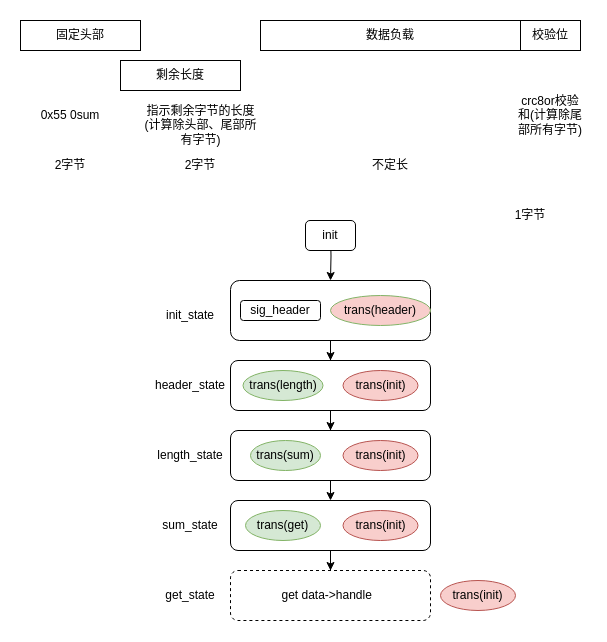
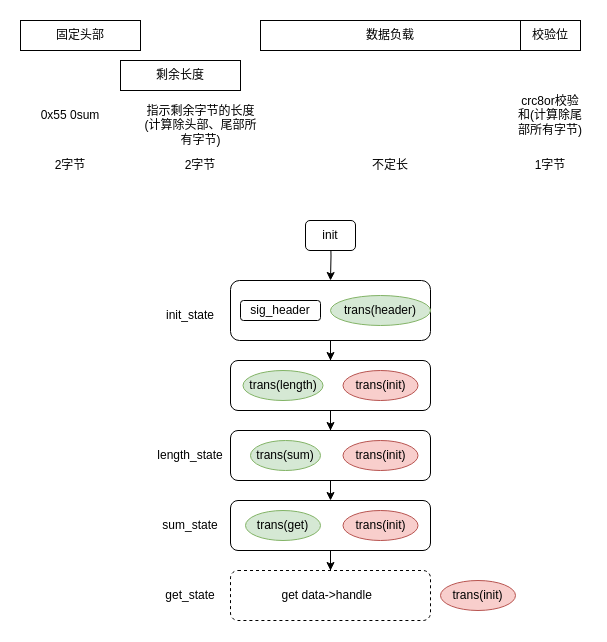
(531, 216) -> (551, 166)
(381, 311) -> (381, 311)
(191, 386) -> none
